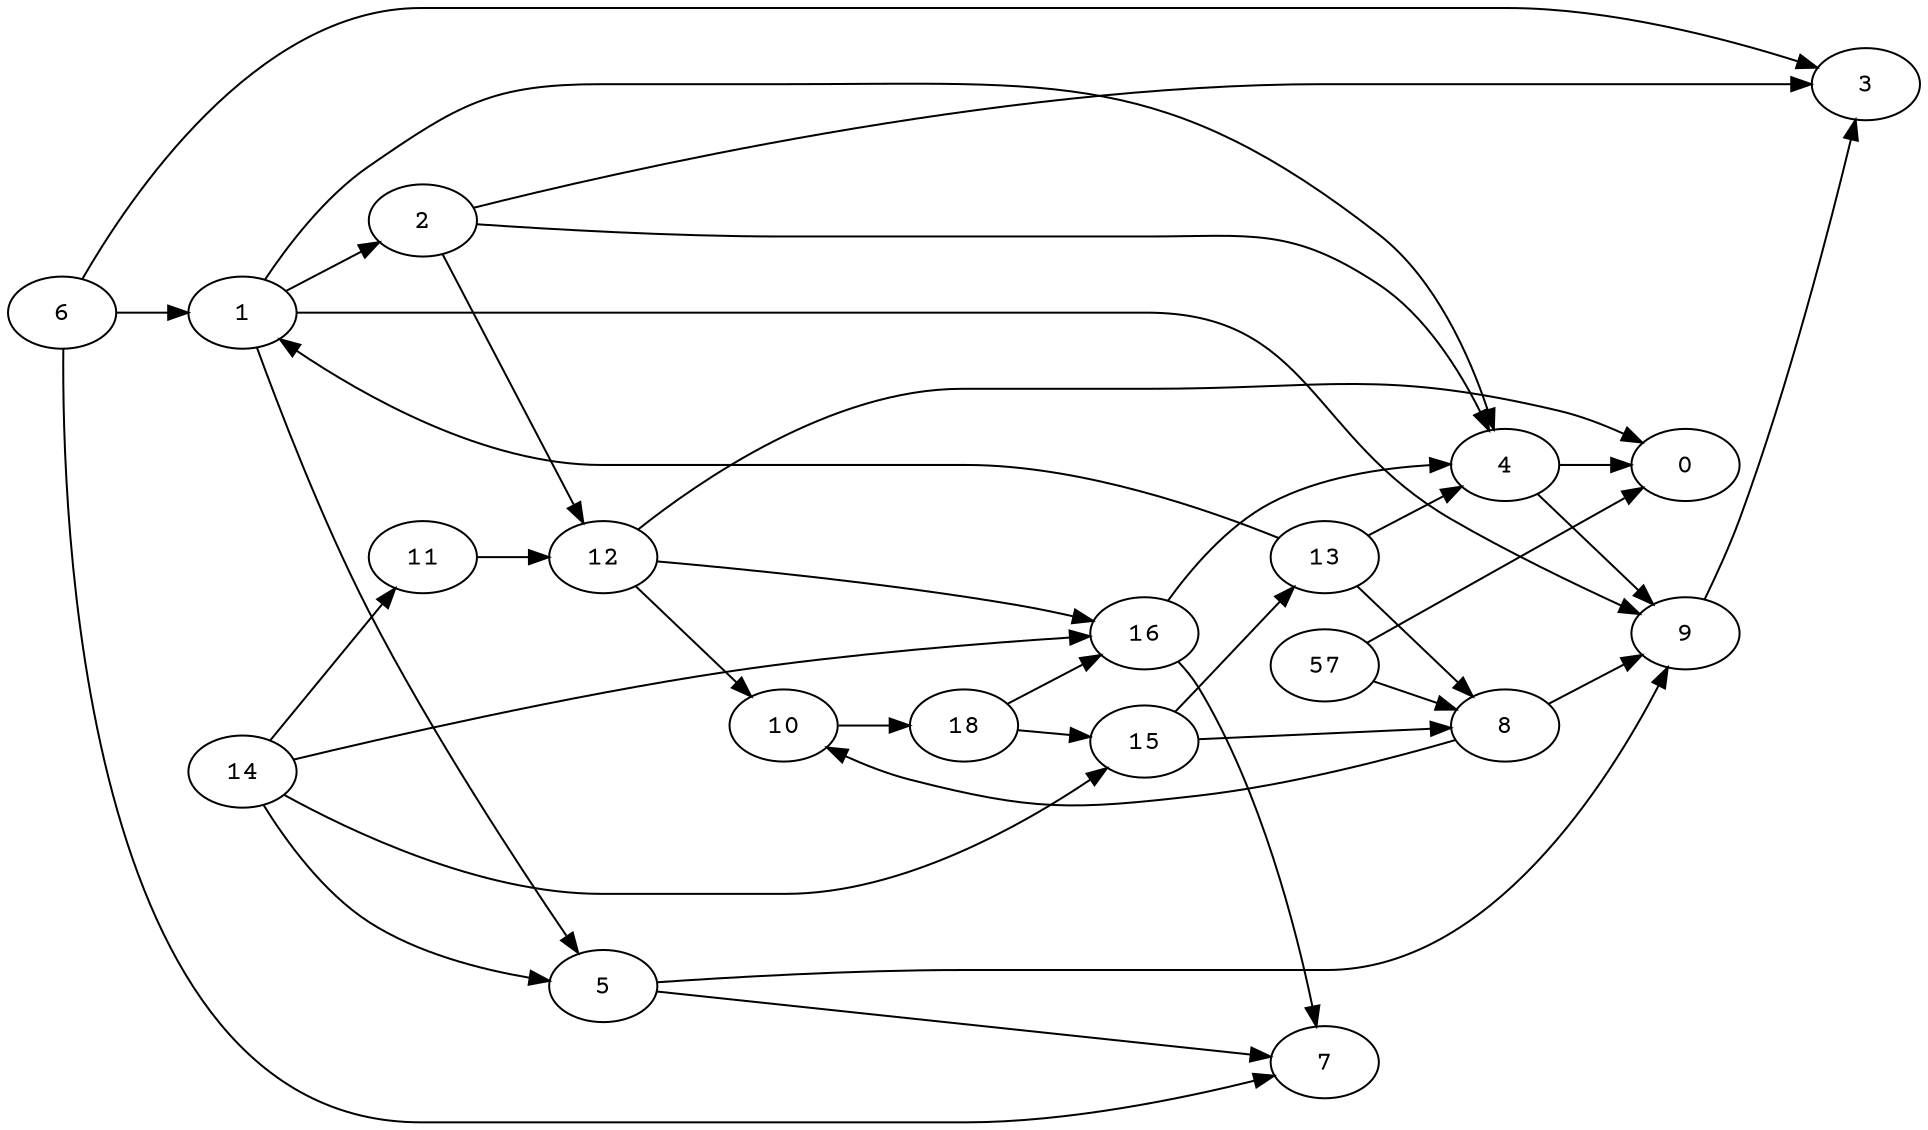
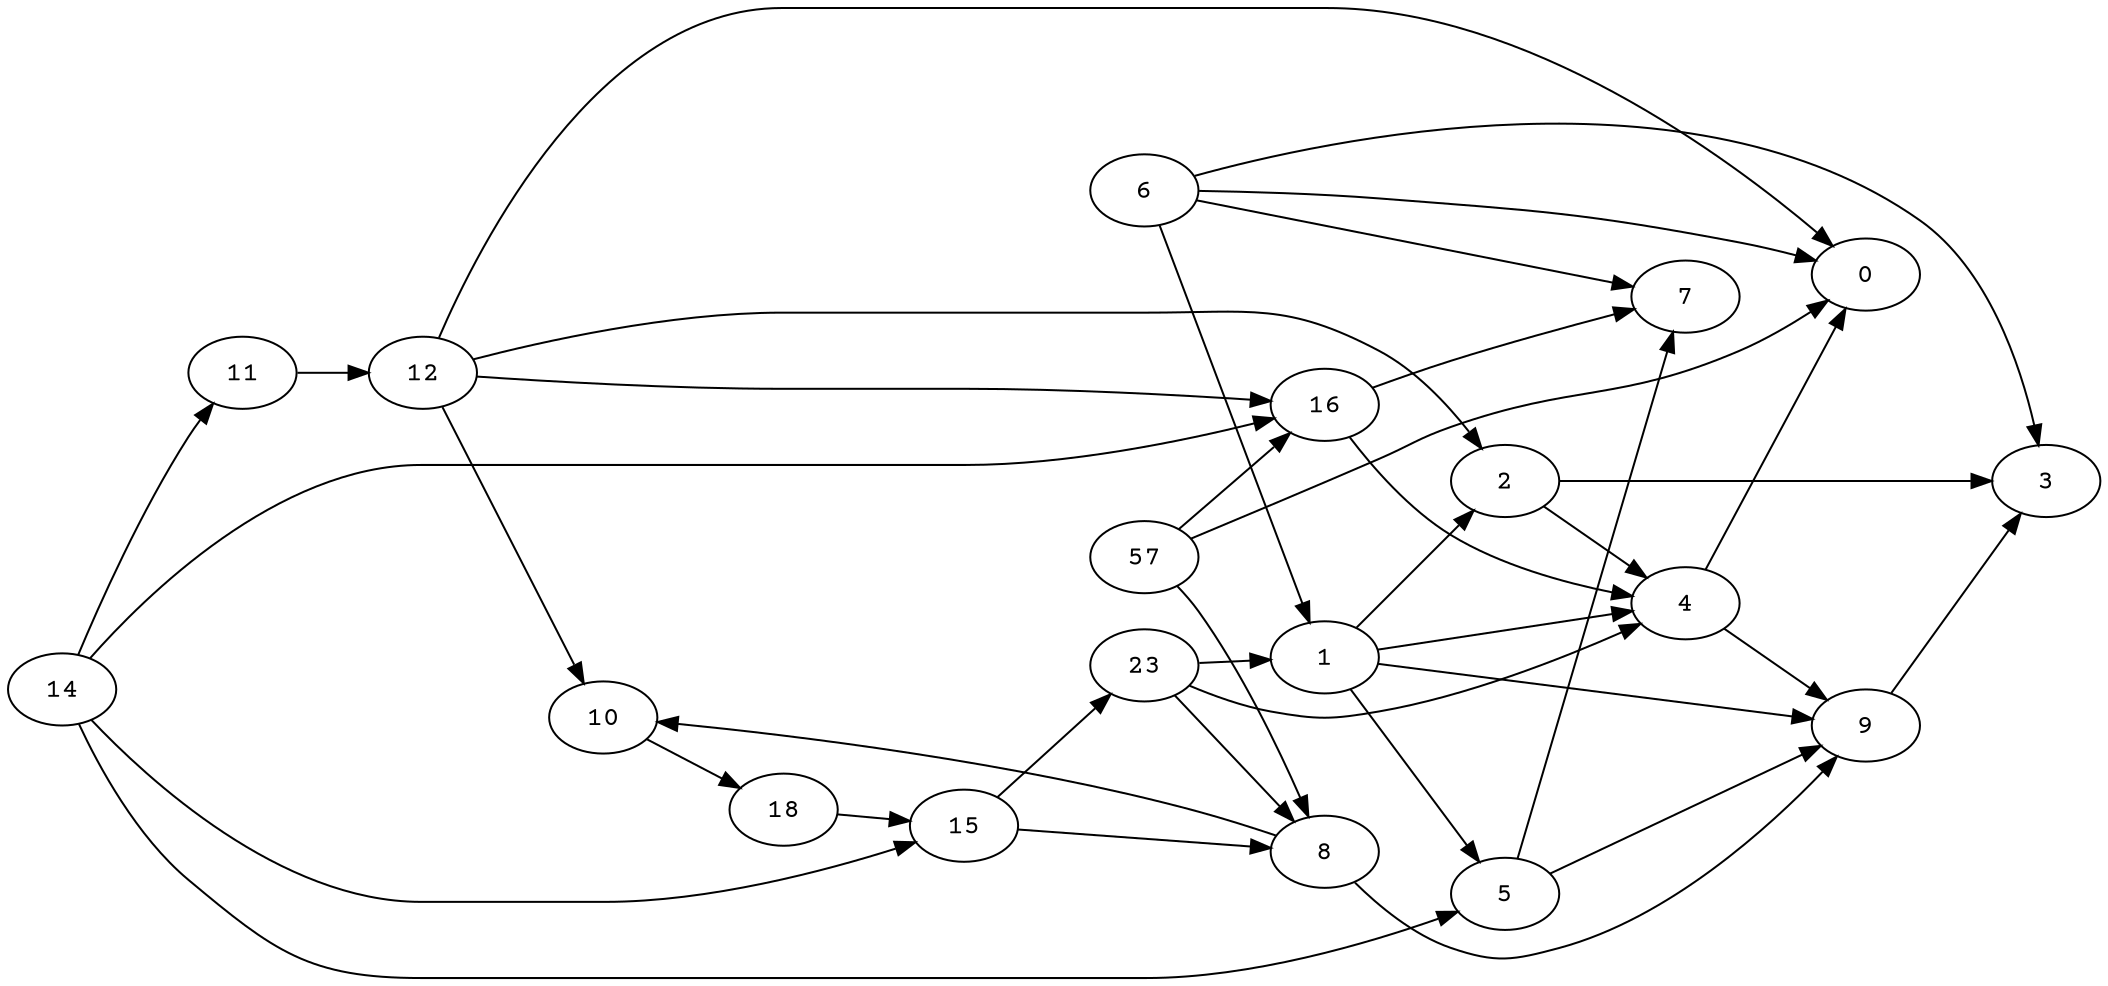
none -> (1499, 208)
(508, 380) -> (988, 313)
(1325, 557) -> (1144, 665)
(1045, 684) -> (1226, 488)
